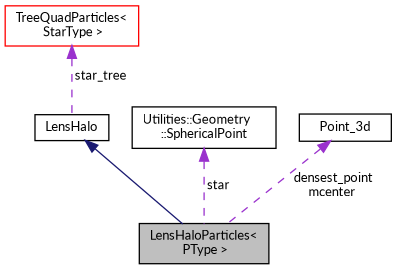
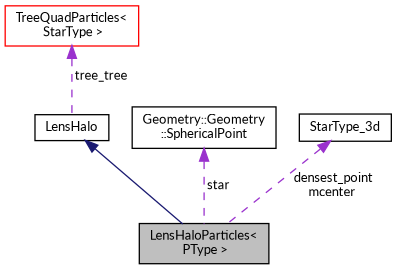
(100, 76) -> (100, 76)
(204, 128) -> (204, 128)
(345, 128) -> (345, 128)
